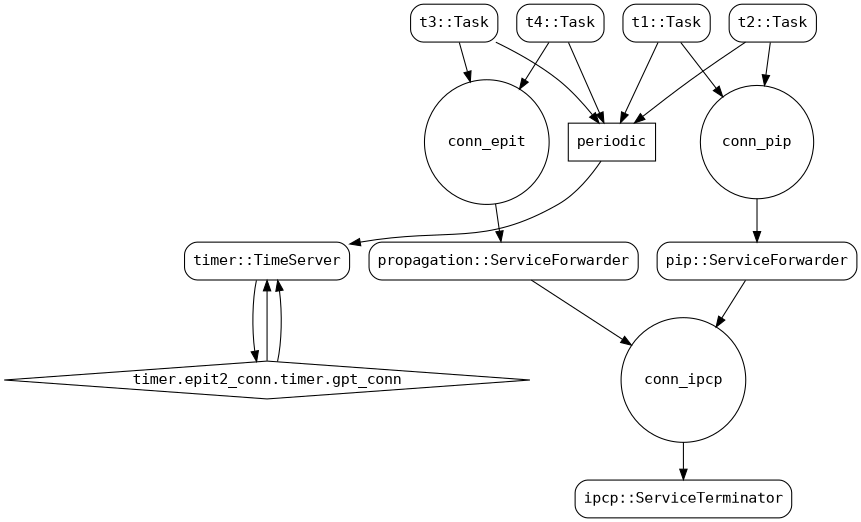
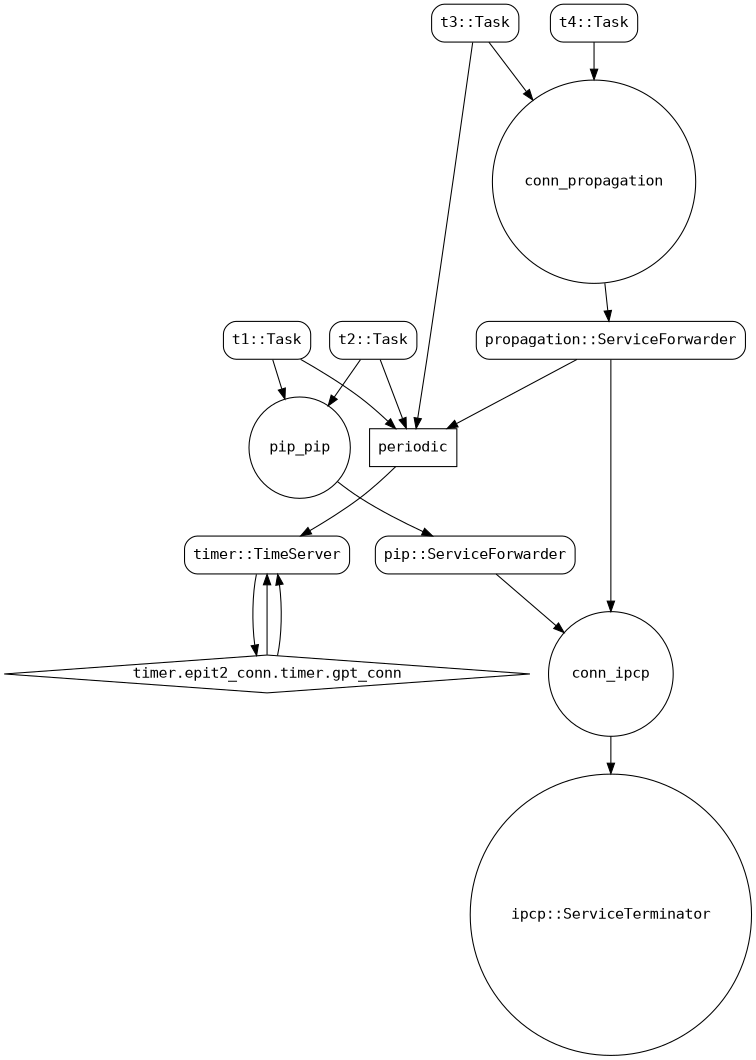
(584, 78) -> (517, 392)
(487, 142) -> (594, 182)
(757, 142) -> (300, 448)
(683, 499) -> (611, 915)
